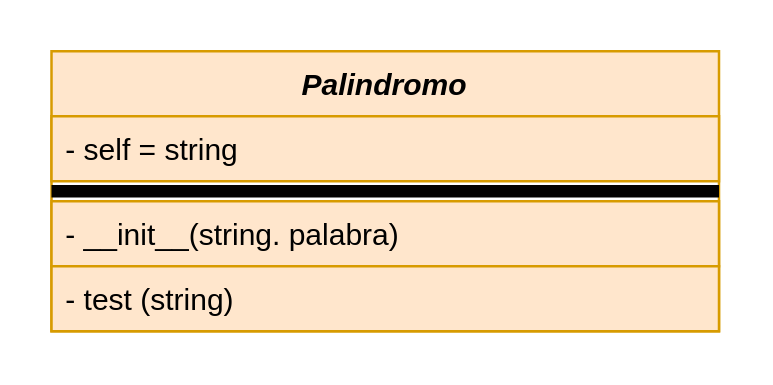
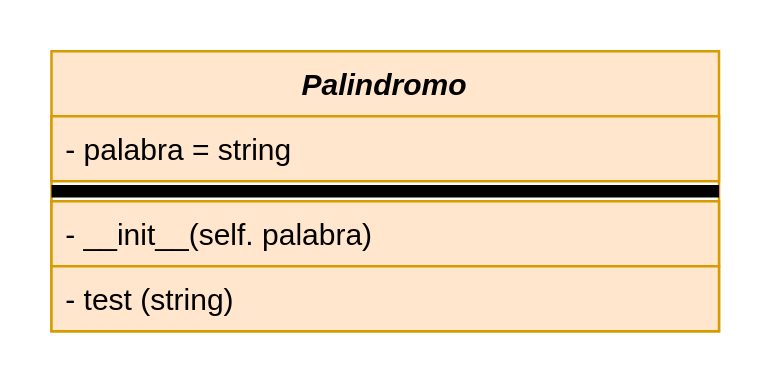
(172, 150) -> (197, 150)
(265, 235) -> (248, 235)
